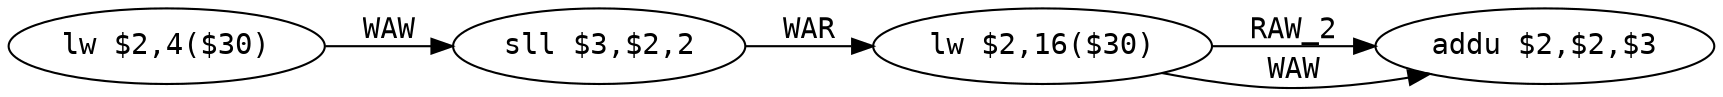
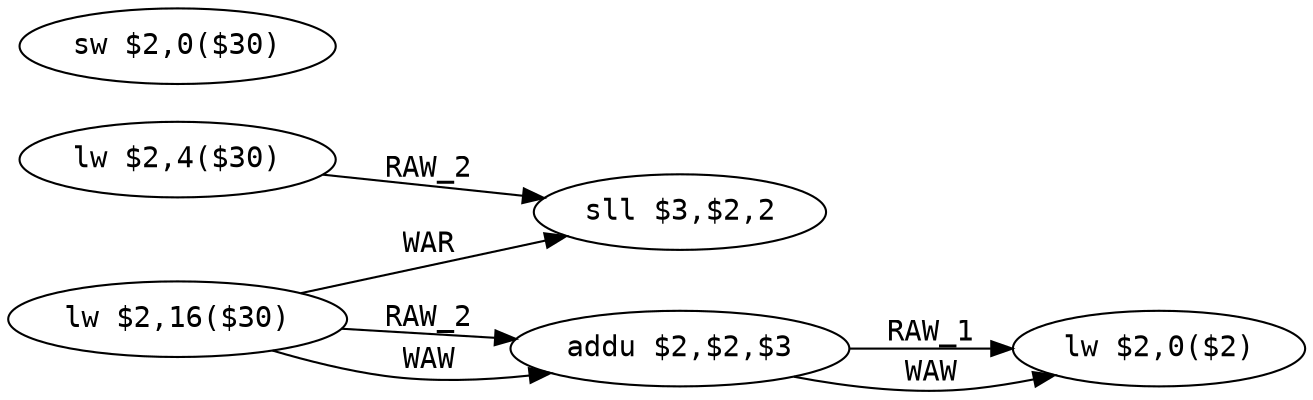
(389, 30) -> (429, 169)
none -> (178, 46)
(798, 46) -> (423, 267)
none -> (1159, 349)
